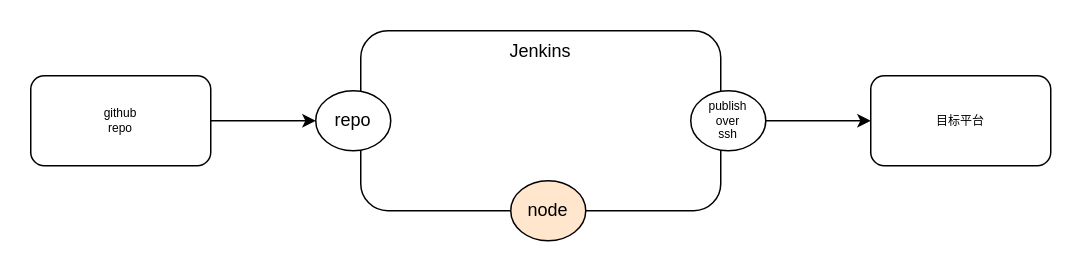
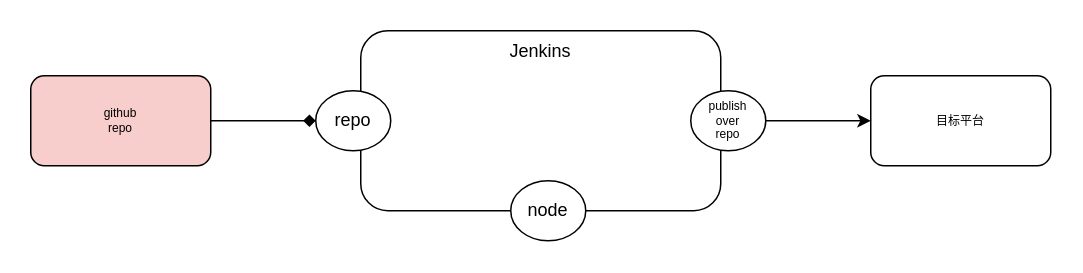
(121, 121) -> (121, 121)
(304, 121) -> (303, 121)
(728, 121) -> (728, 121)
(548, 211) -> (548, 211)
